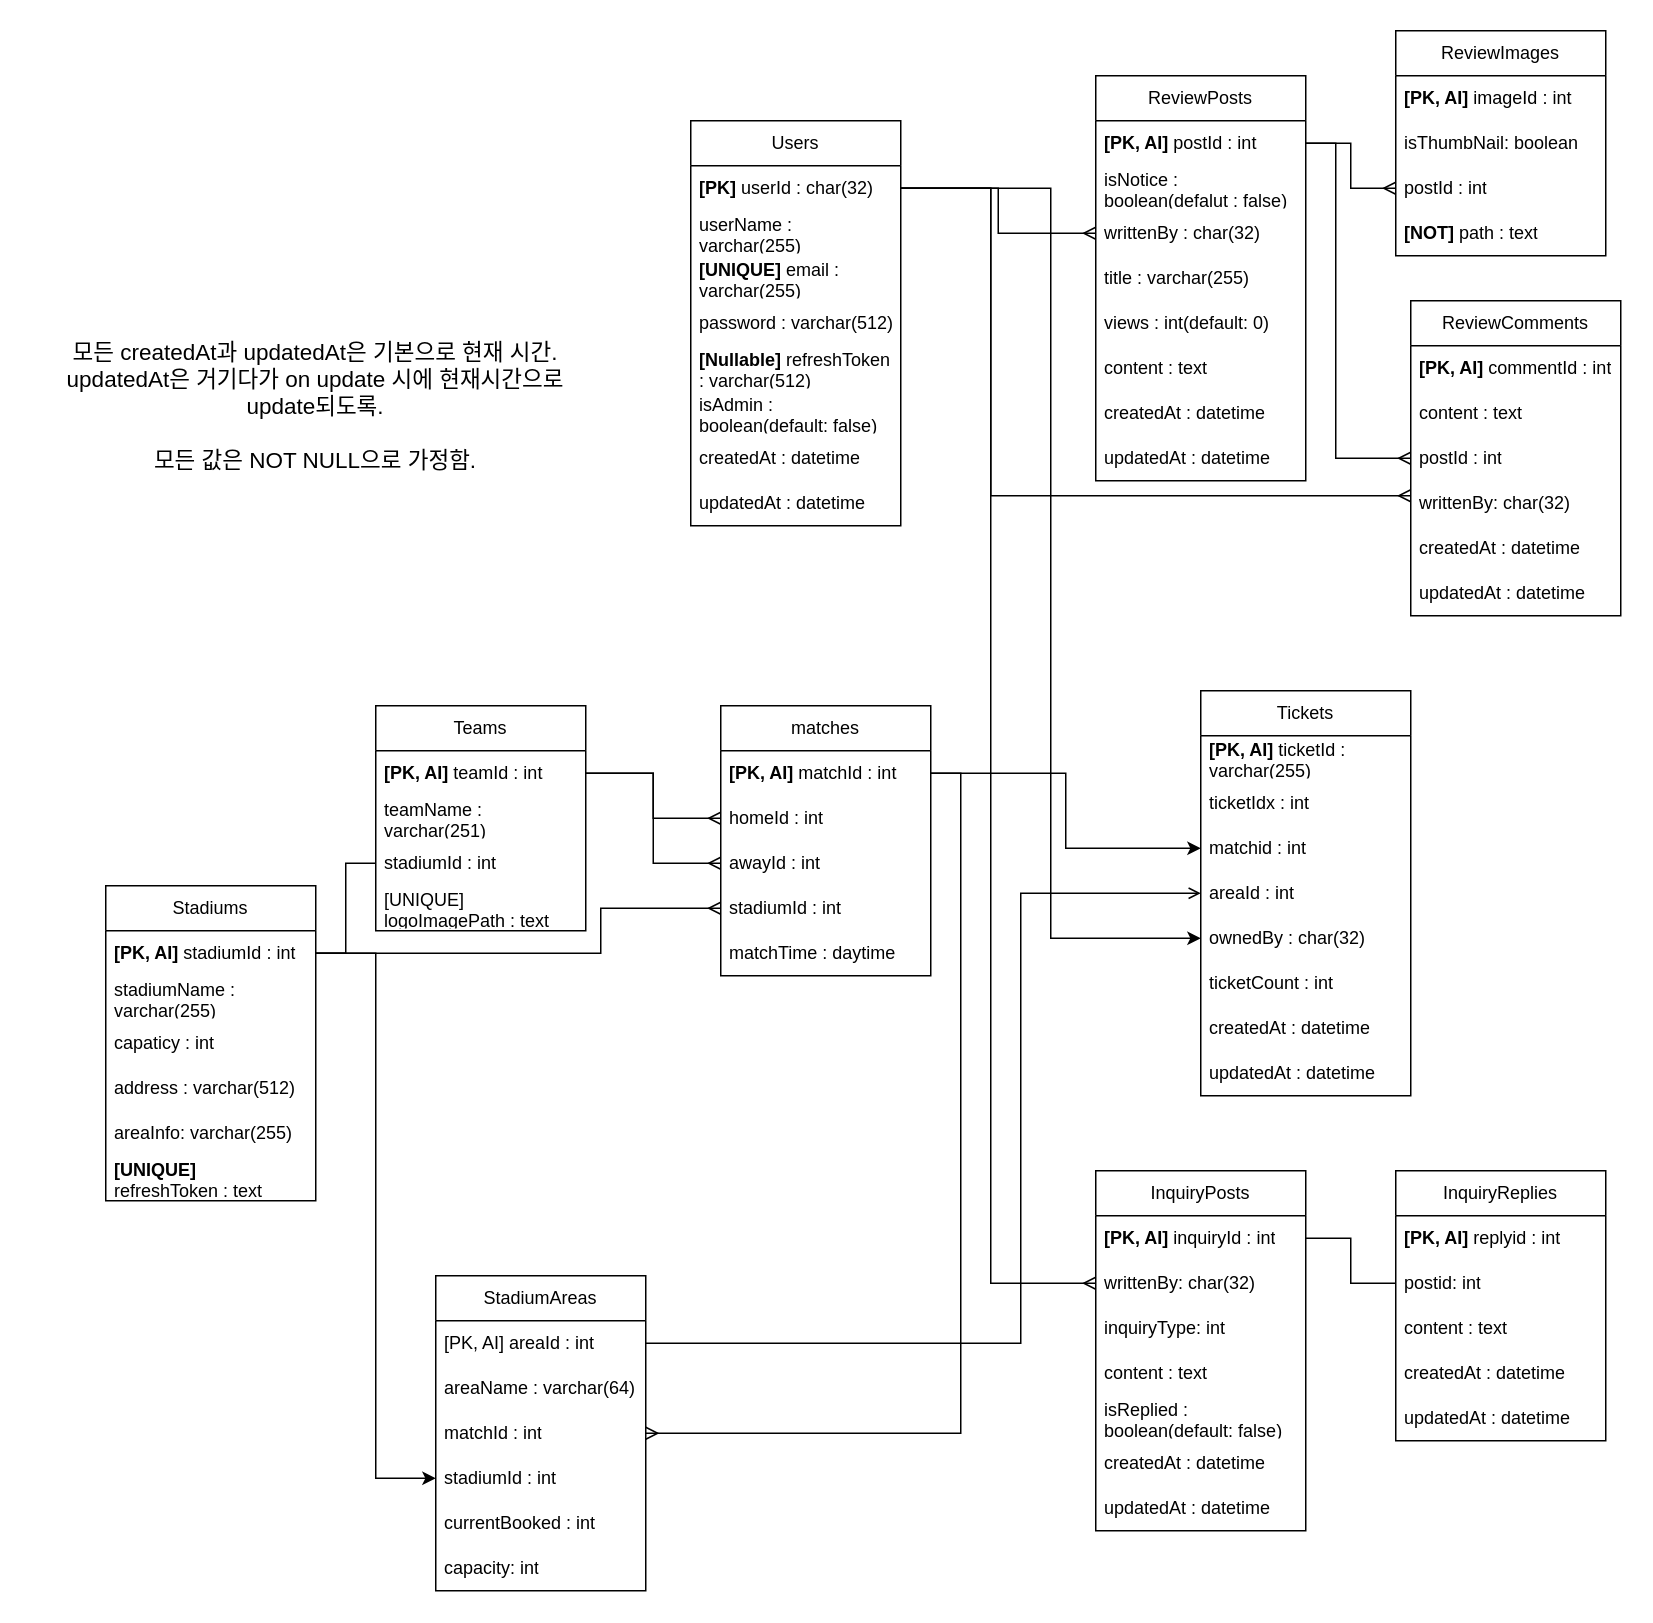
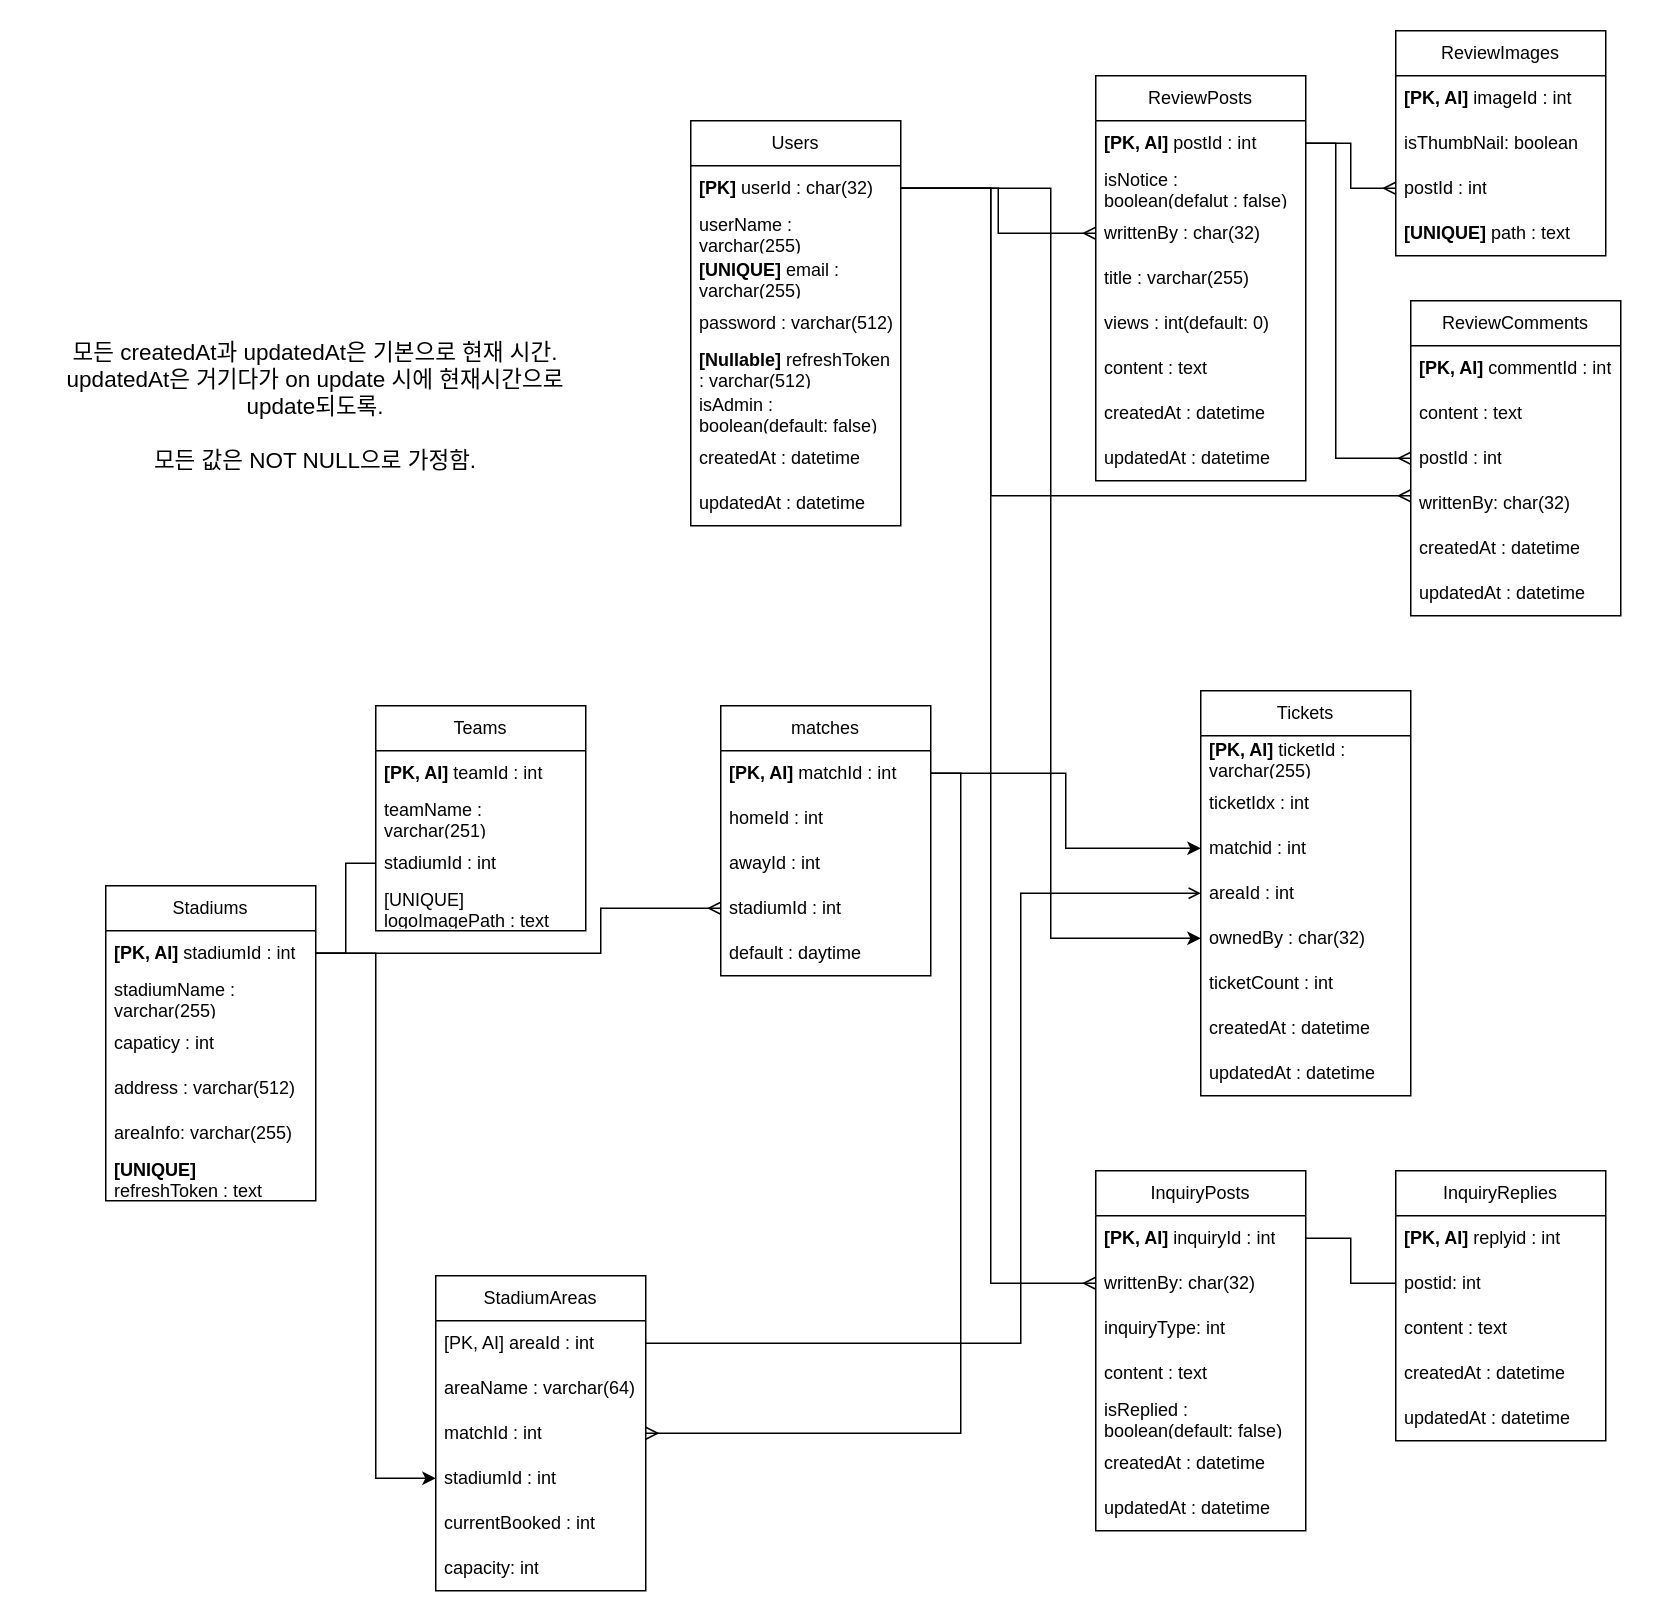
(1481, 233) -> (1496, 233)
(686, 818) -> none
(664, 863) -> none
(814, 953) -> (804, 953)
